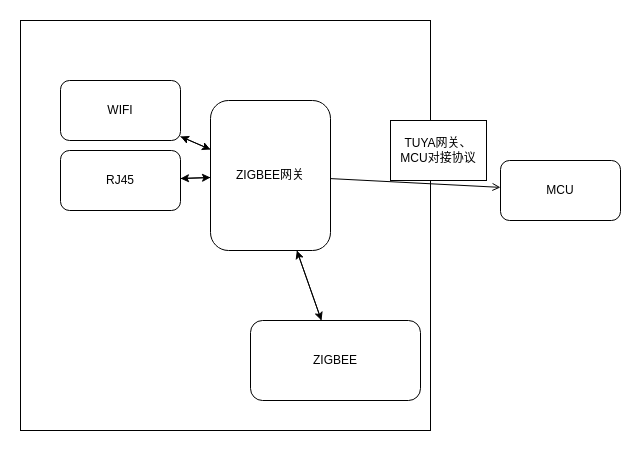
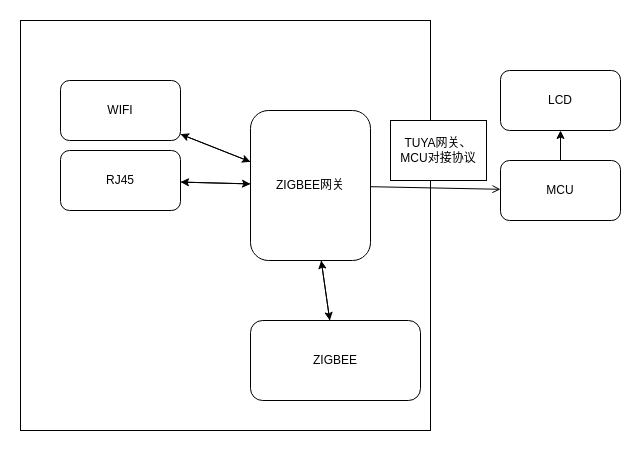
none -> (561, 101)
none -> (561, 149)
(271, 176) -> (311, 186)
